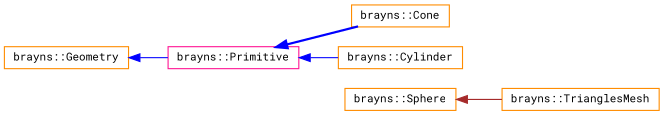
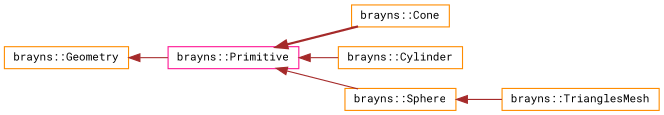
(323, 35) -> (323, 35)
(154, 58) -> (154, 58)
(324, 58) -> (324, 58)
none -> (323, 80)
